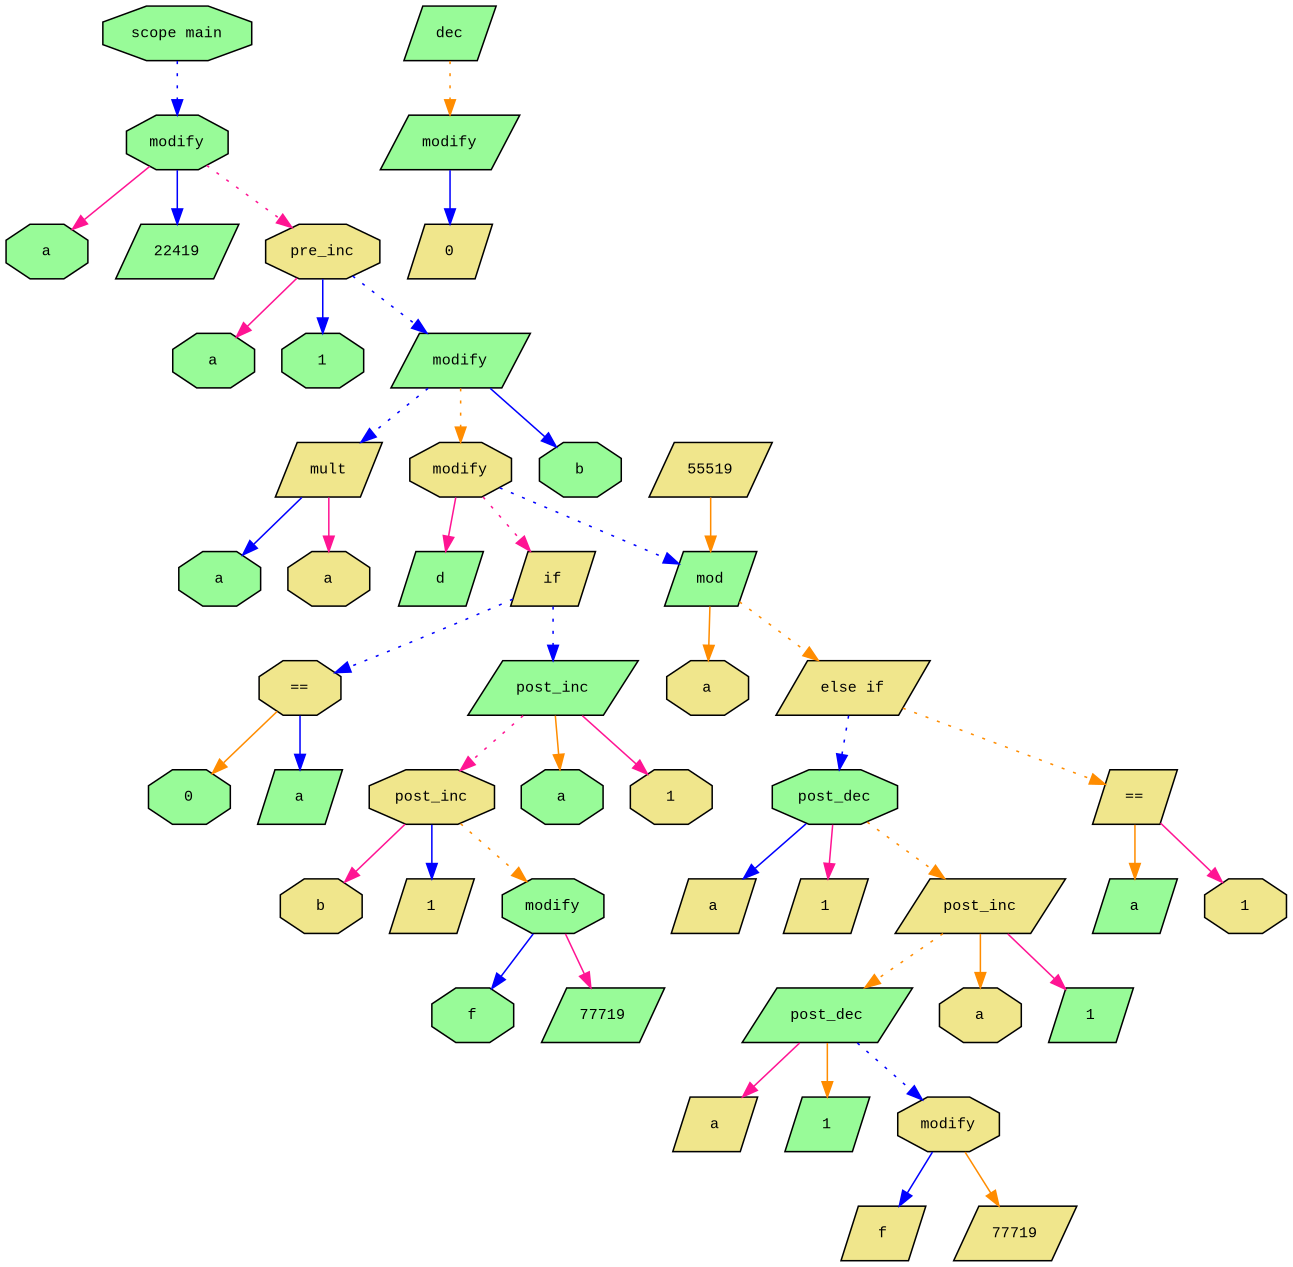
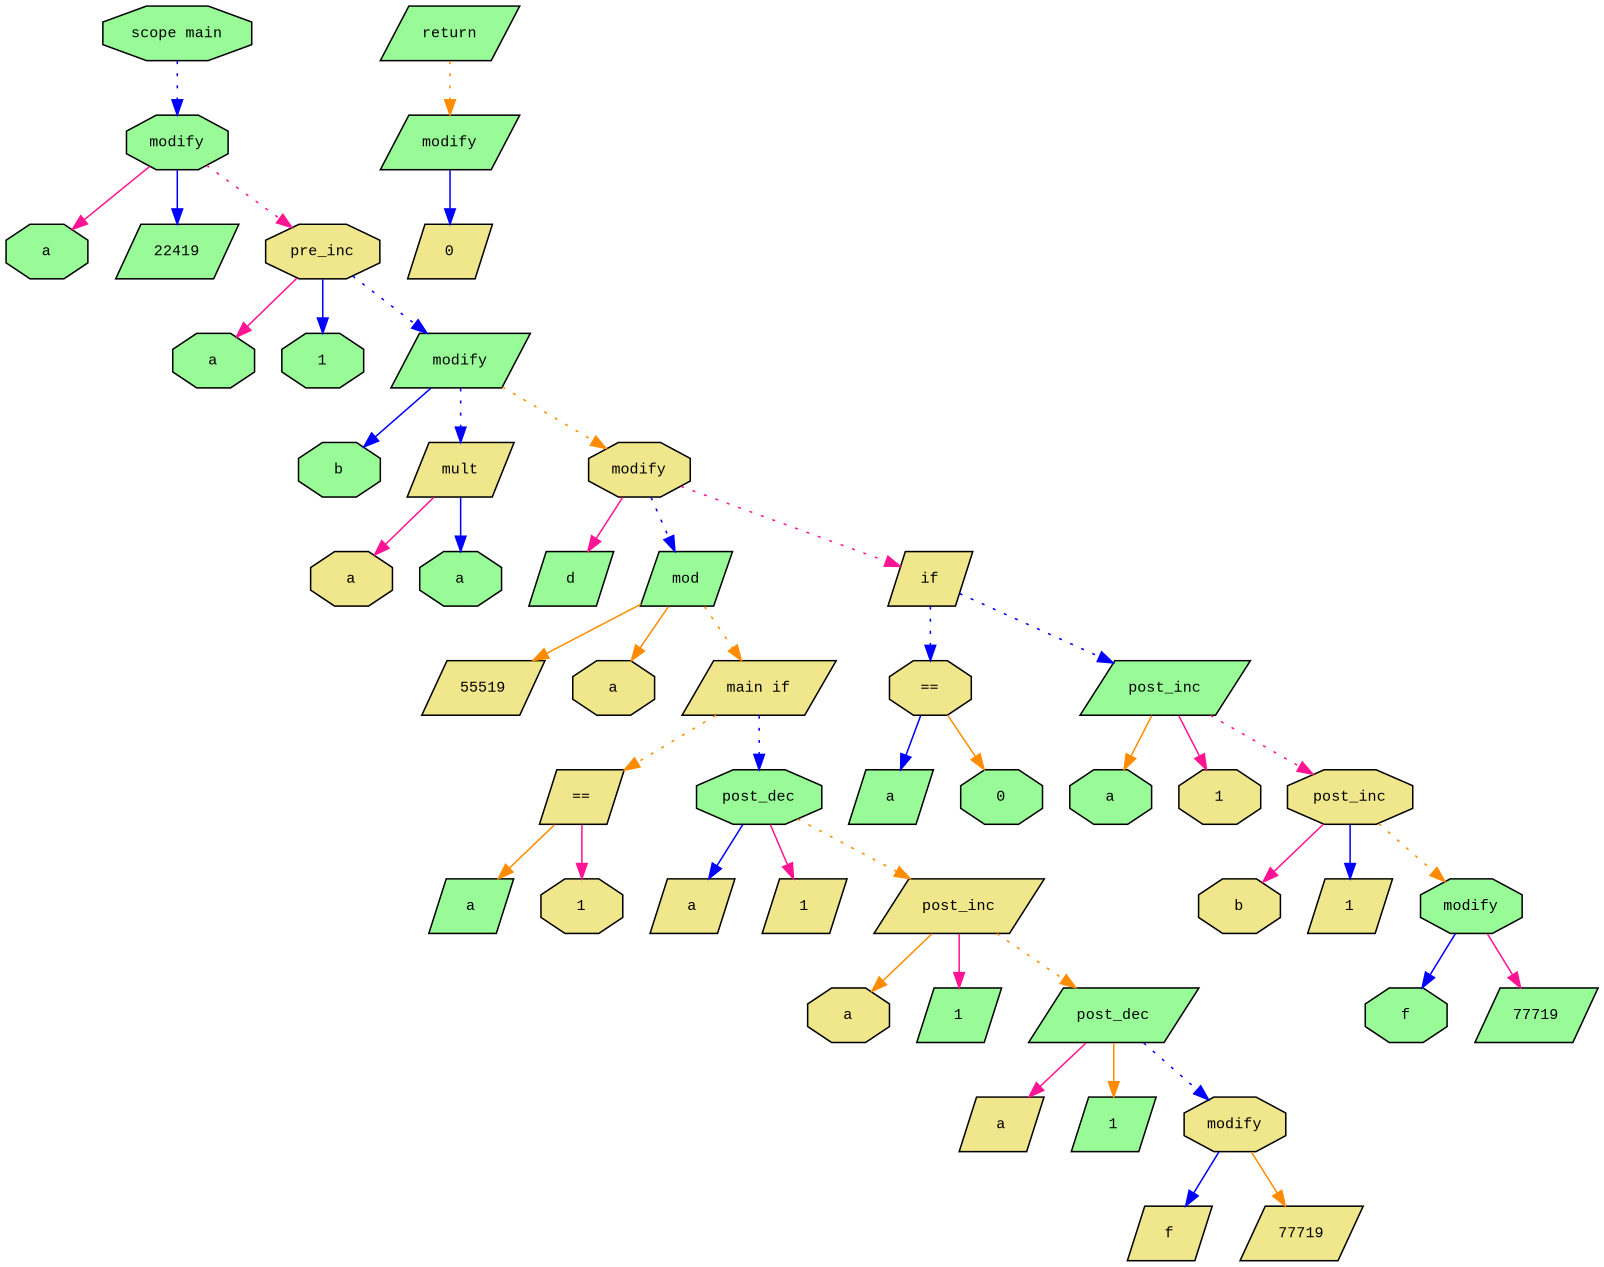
(450, 33) -> (450, 33)
(711, 517) -> (594, 629)
(853, 688) -> (759, 688)
